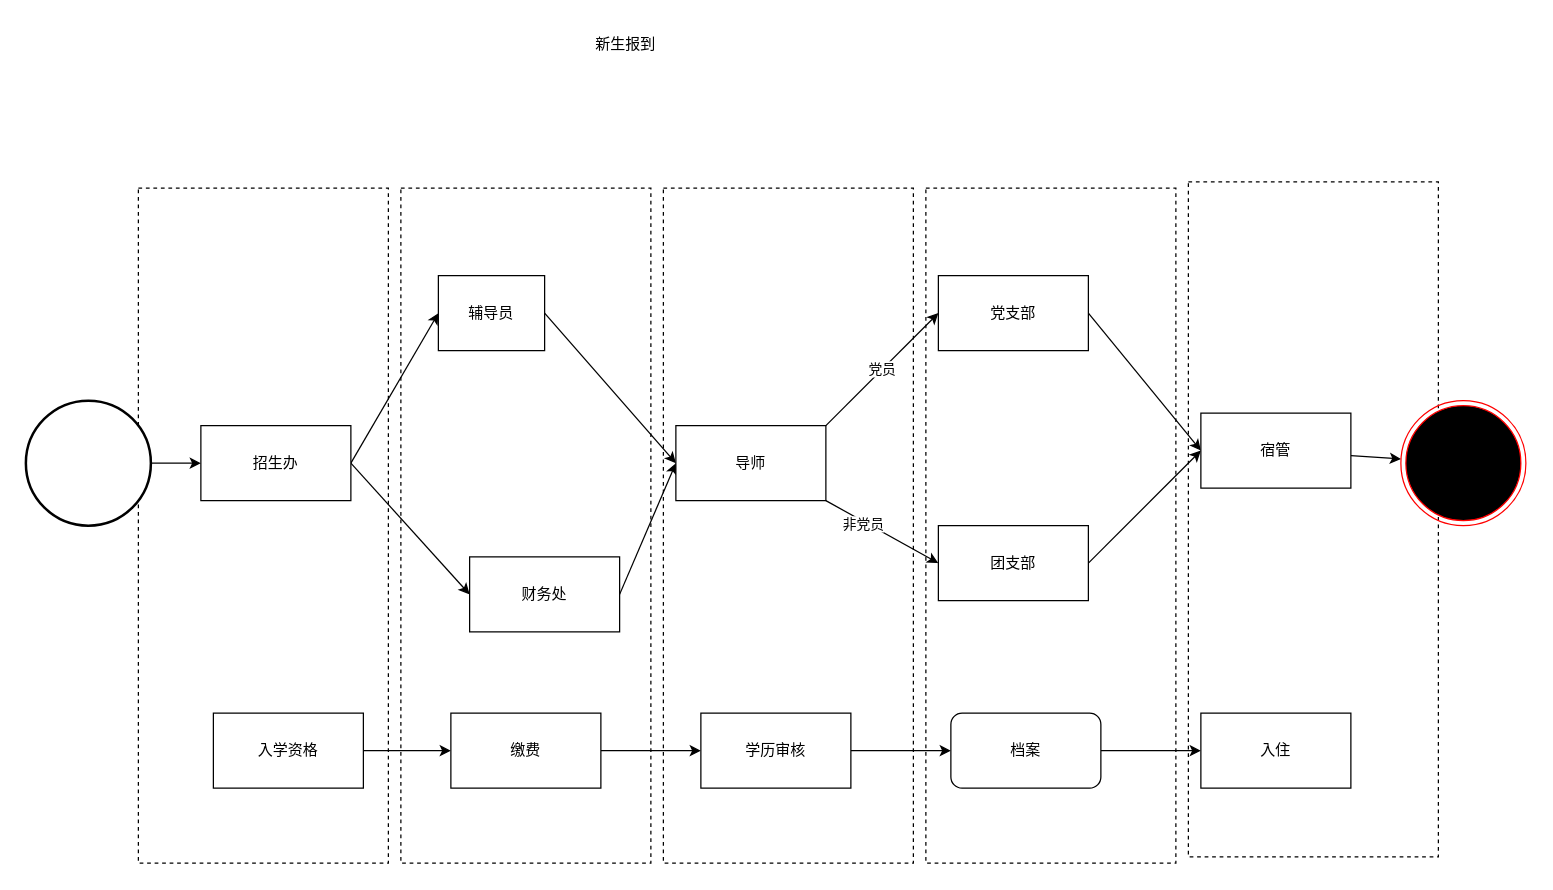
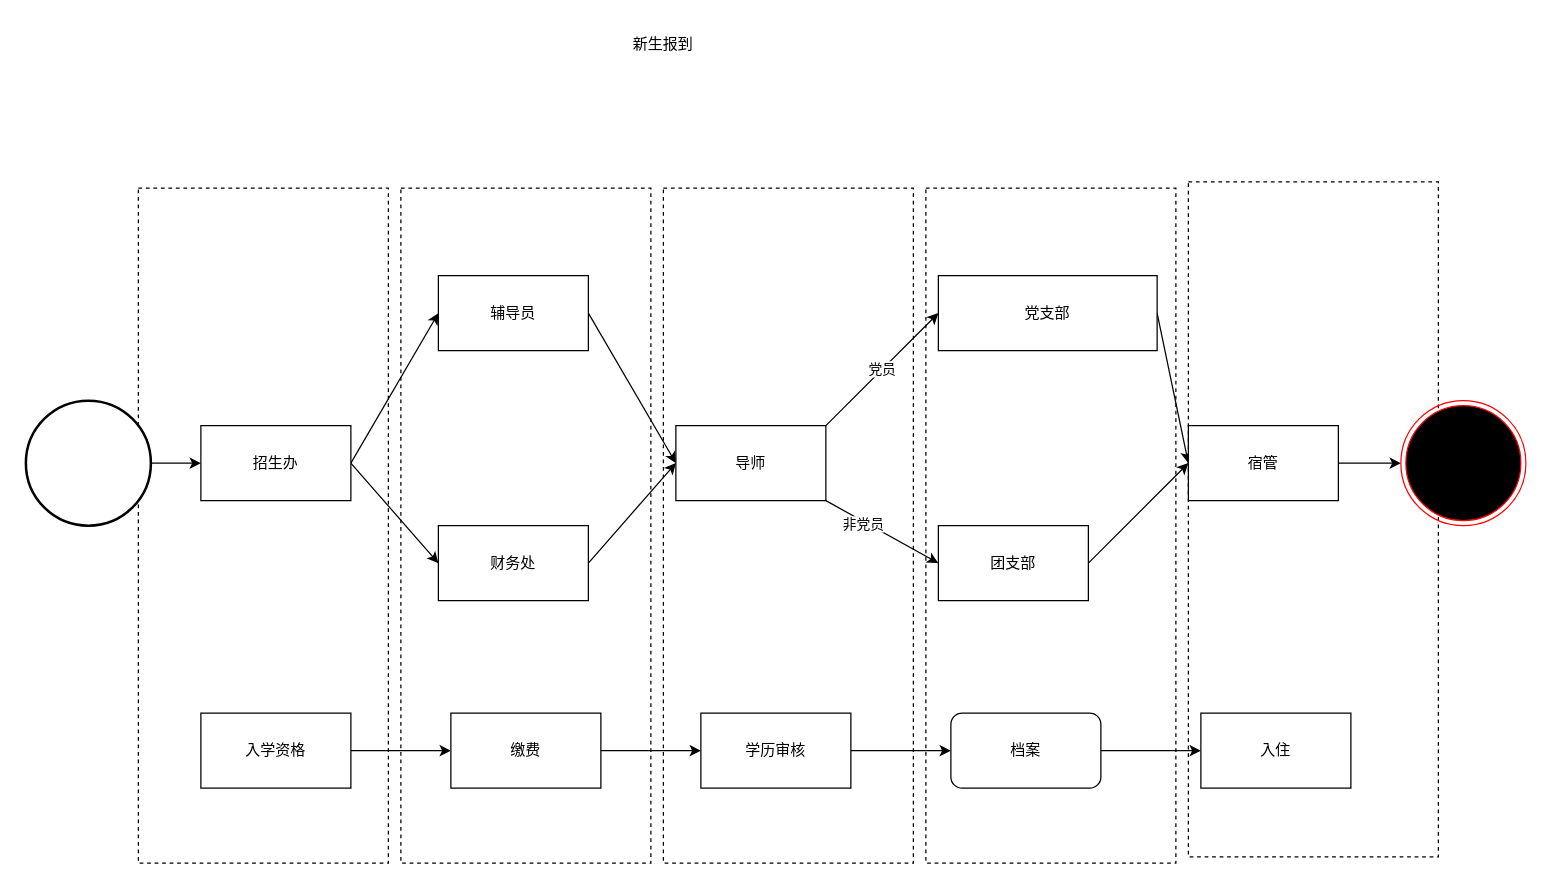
(626, 44) -> (663, 44)
(491, 313) -> (513, 313)
(1013, 313) -> (1048, 313)
(1276, 451) -> (1263, 463)
(544, 594) -> (513, 563)
(288, 751) -> (276, 751)
